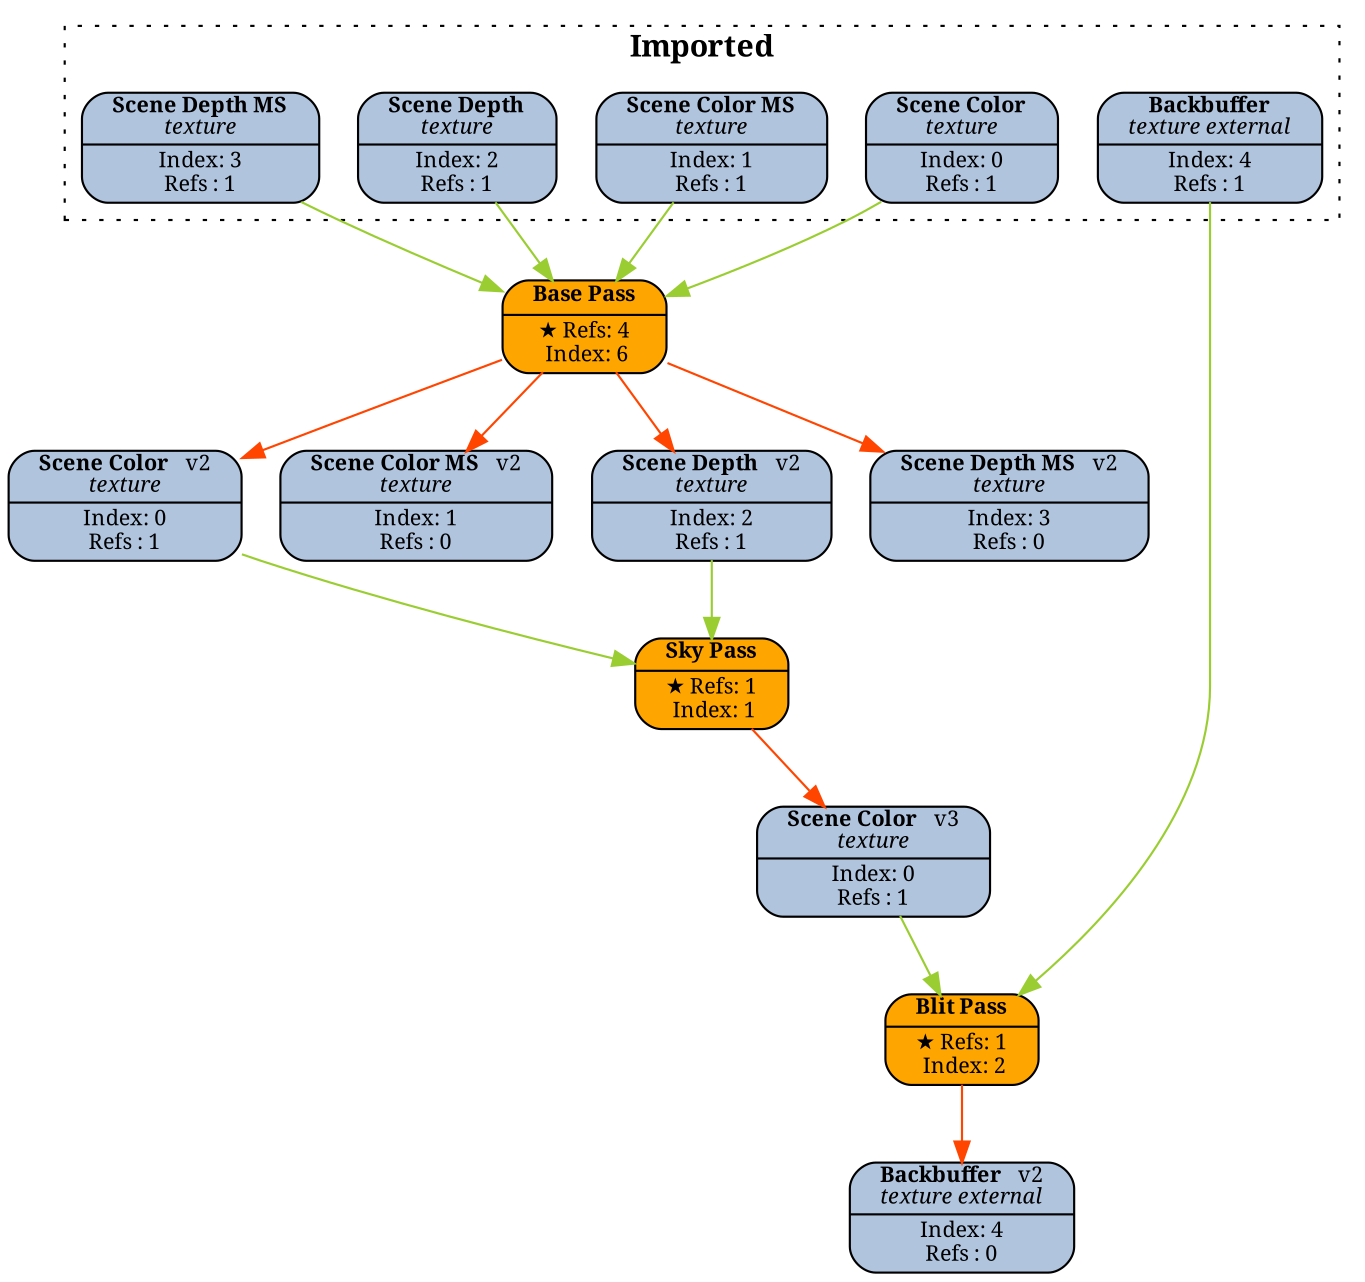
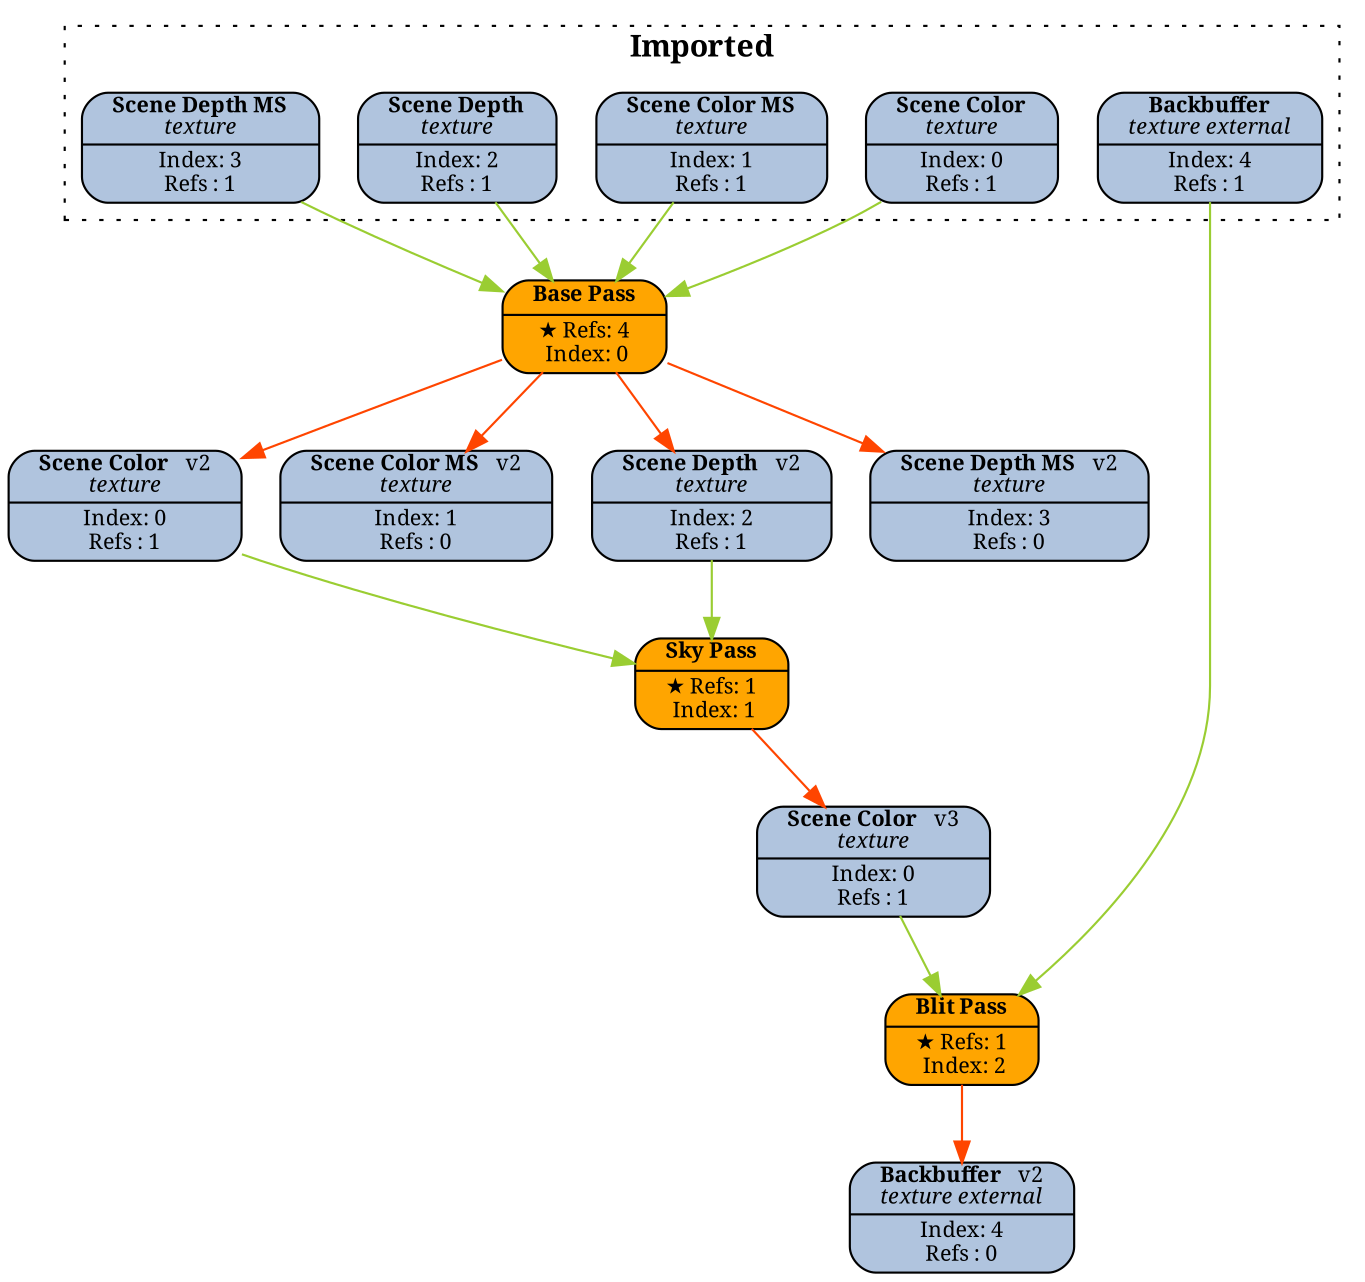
(585, 355) -> (585, 355)
